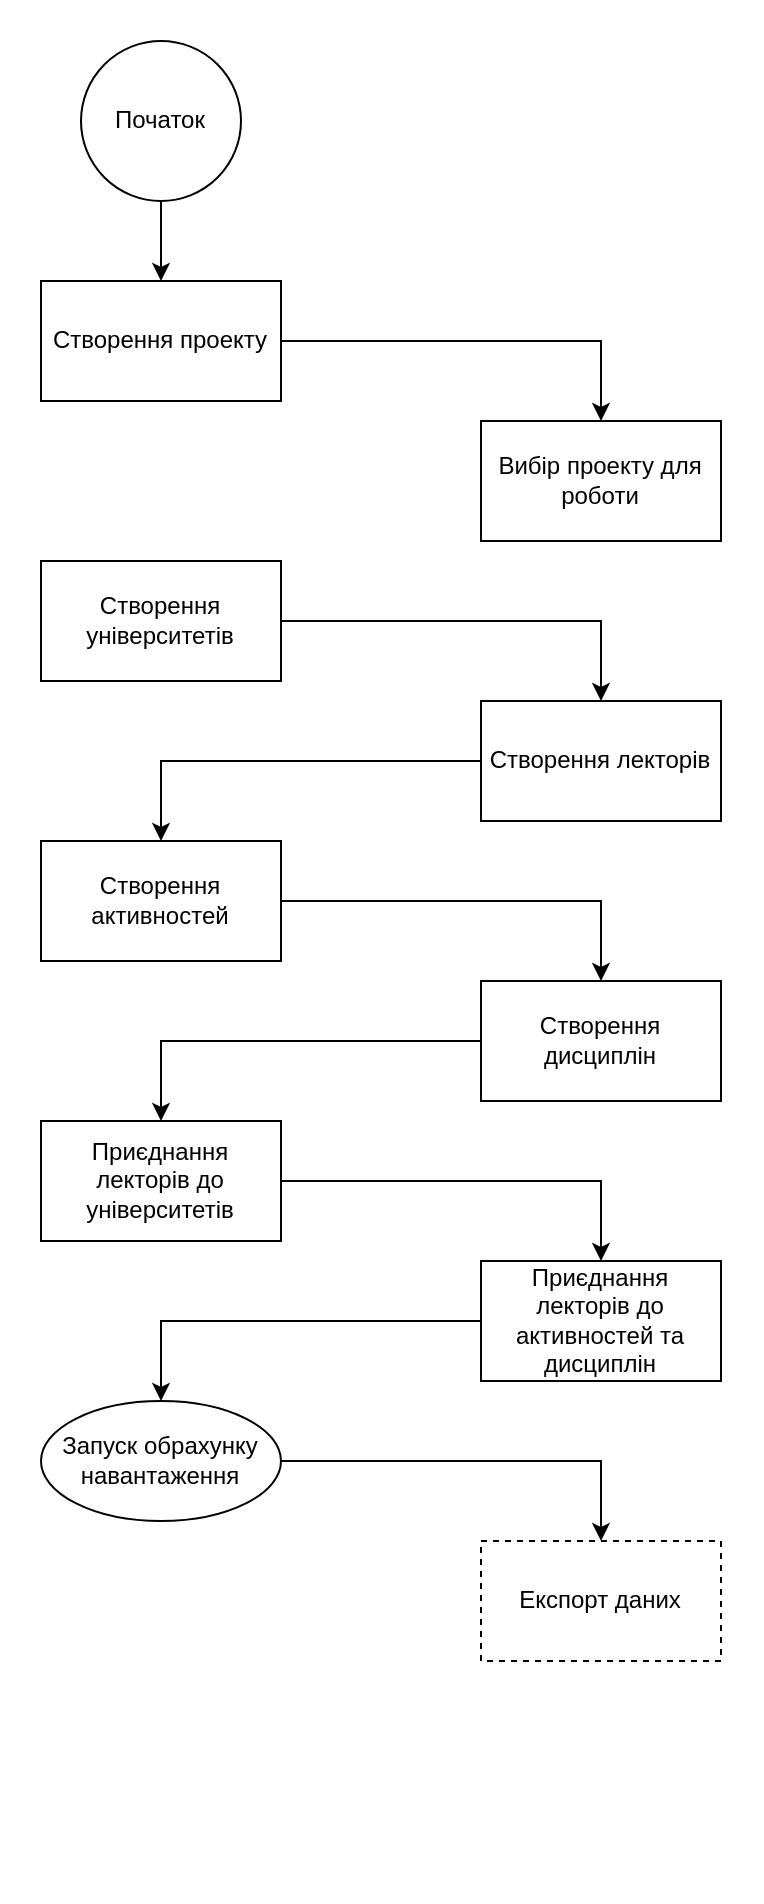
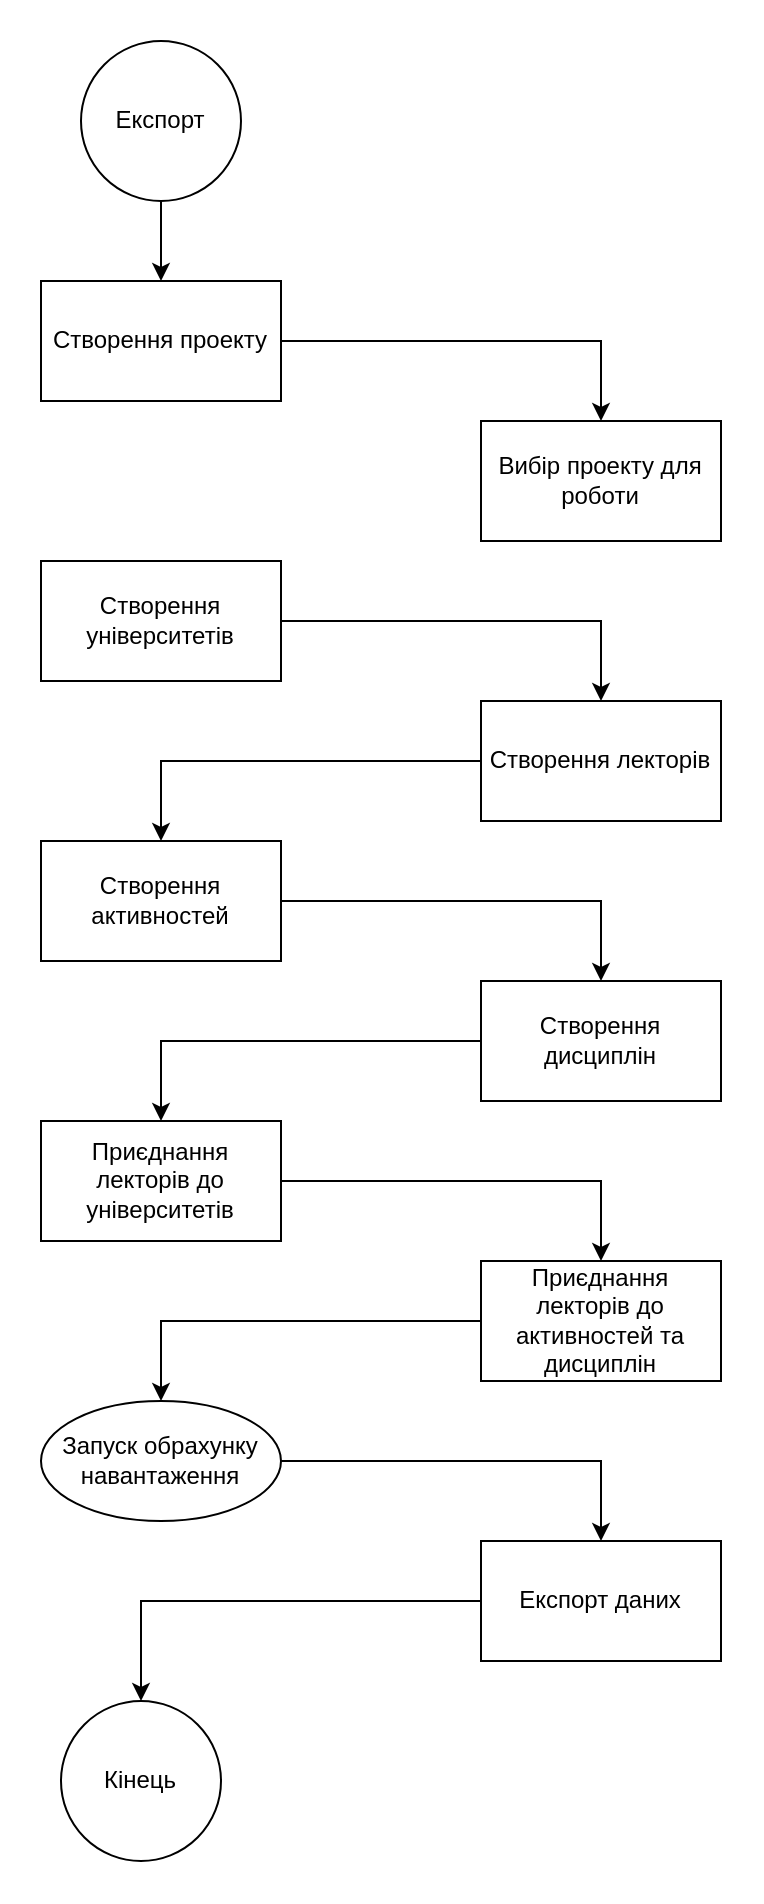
(161, 121) -> (161, 121)
none -> (268, 1601)
(601, 1601) -> (601, 1601)
none -> (141, 1781)
